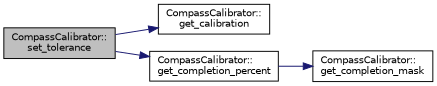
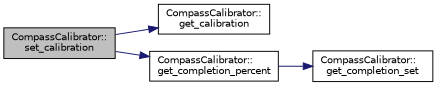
(60, 43) -> (60, 43)
(373, 66) -> (373, 66)
